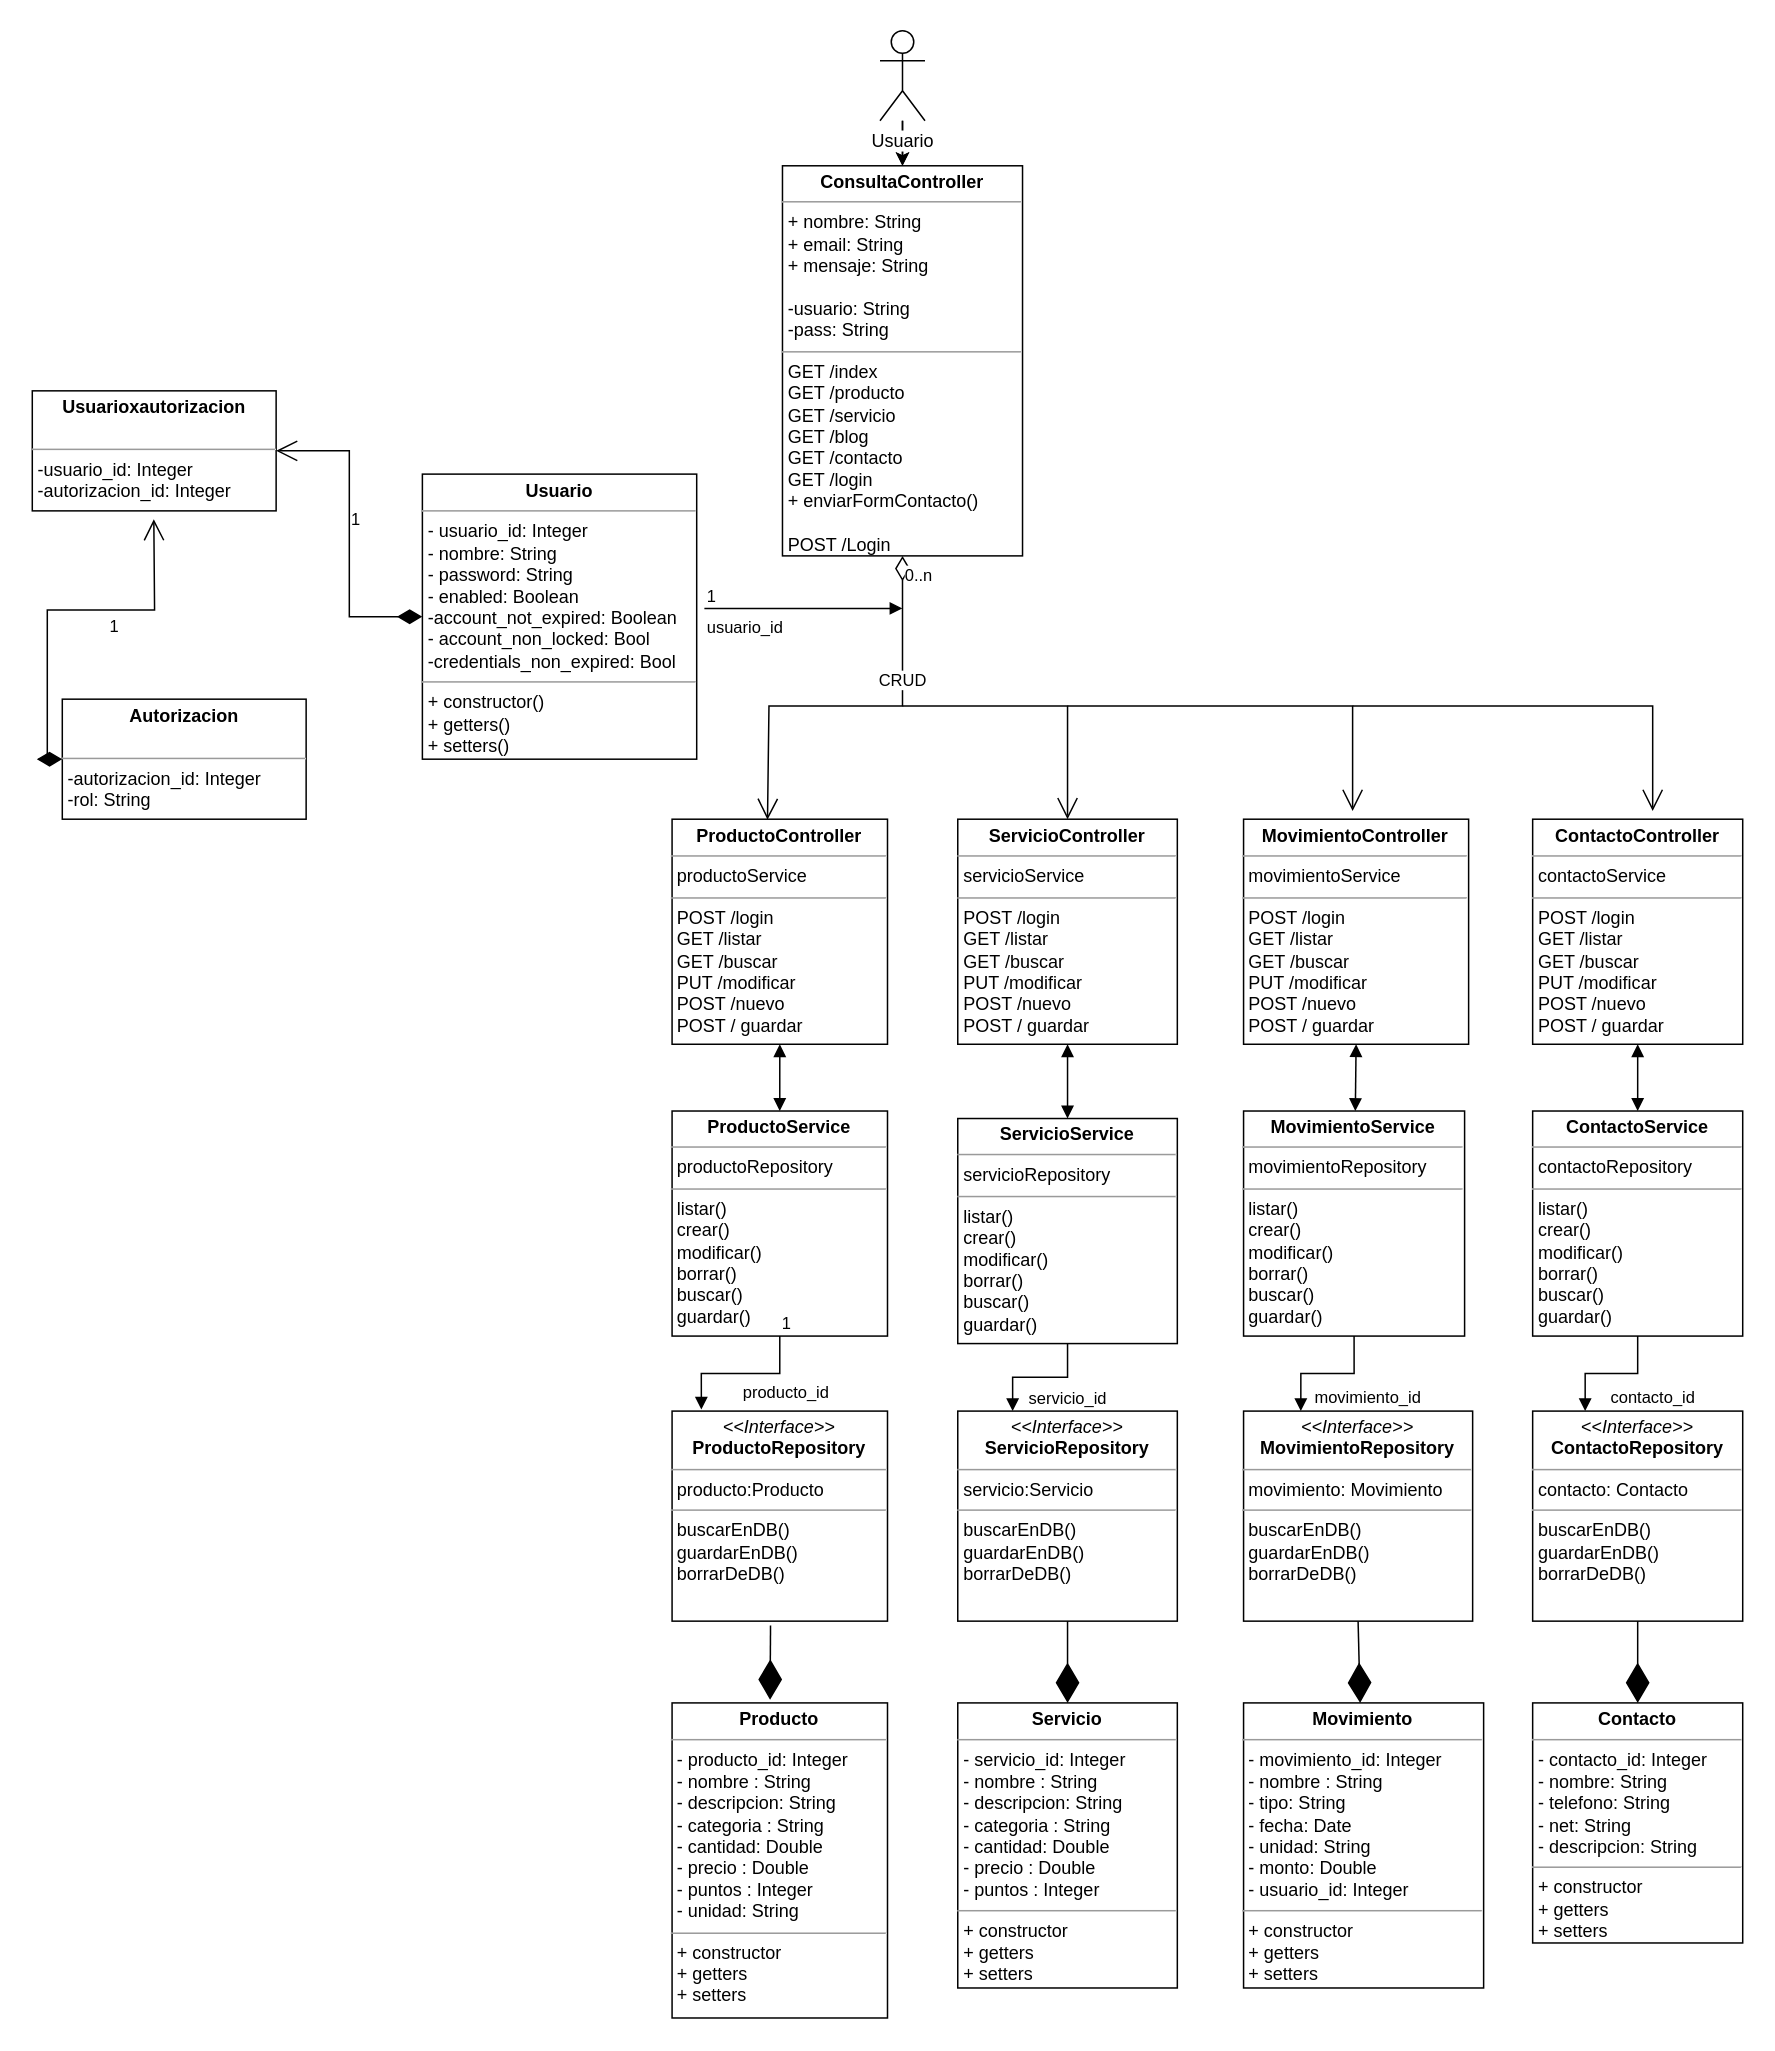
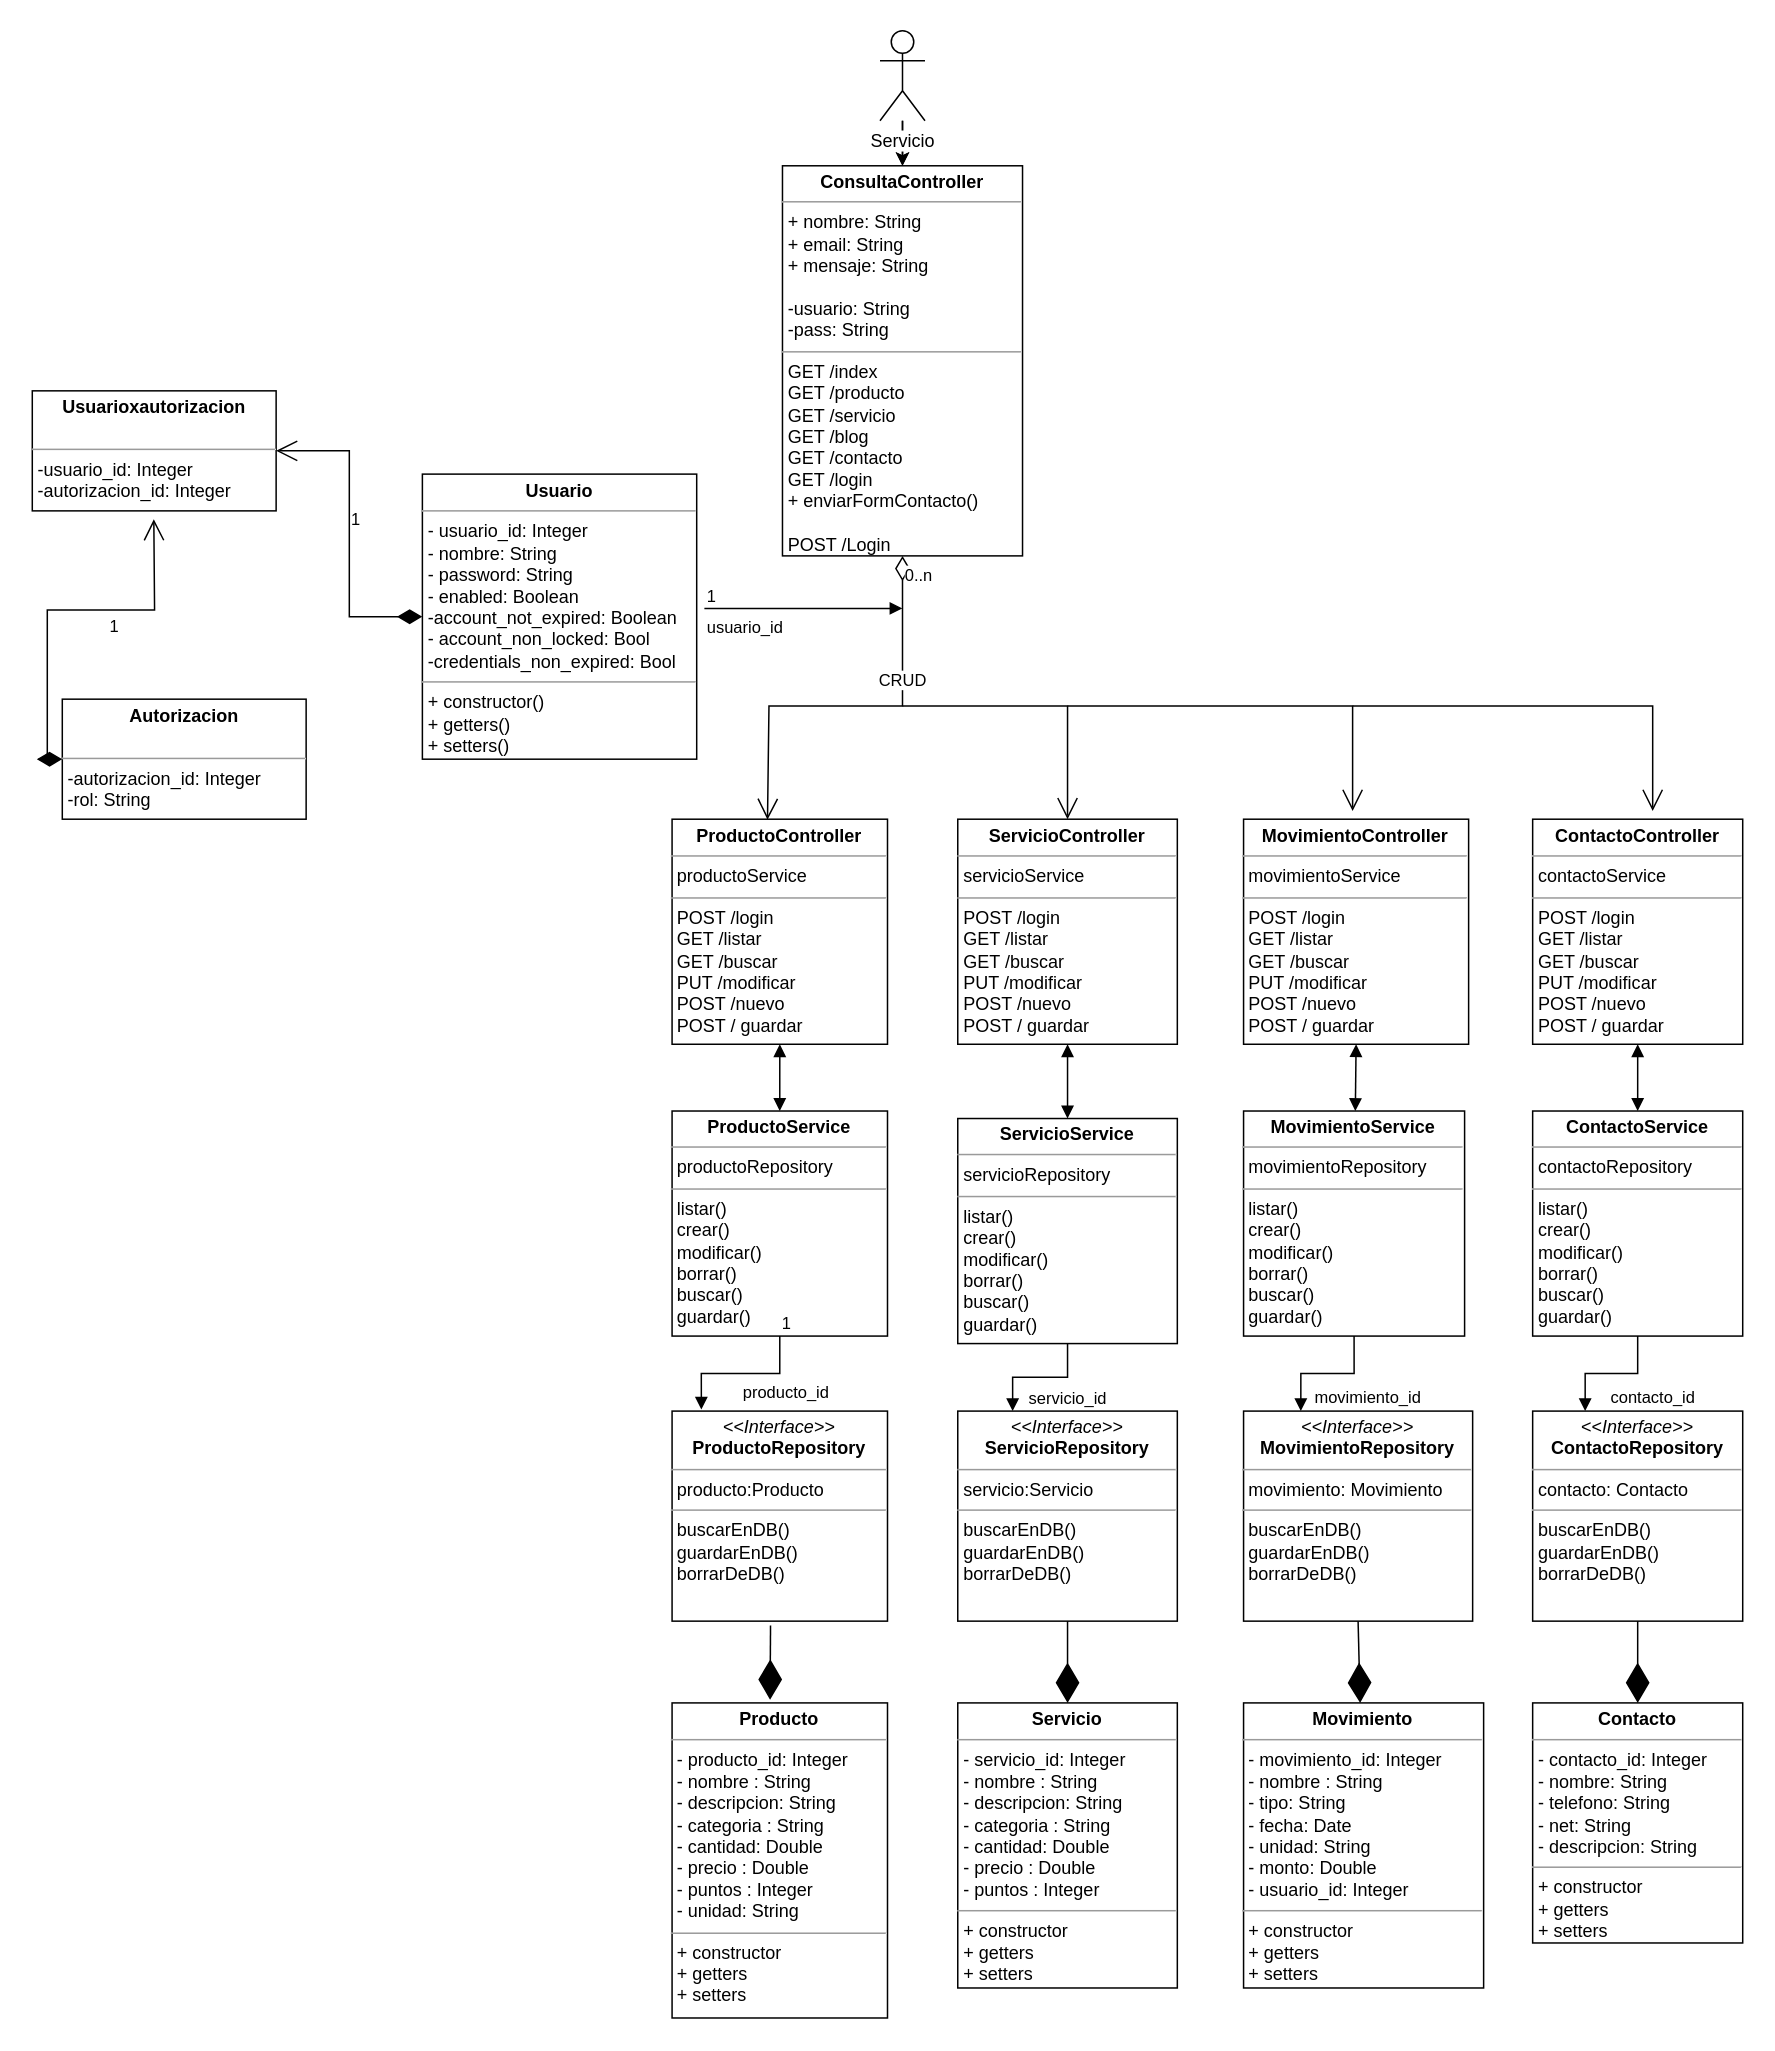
(903, 142) -> (903, 142)
